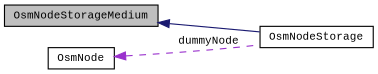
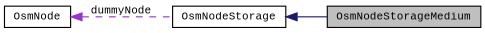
(215, 28) -> (312, 17)
